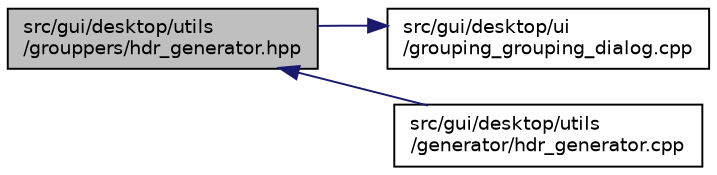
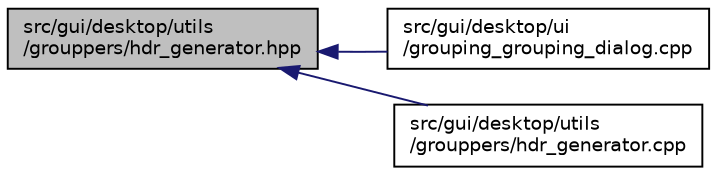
(343, 26) -> (363, 52)
(548, 136) -> (548, 136)
